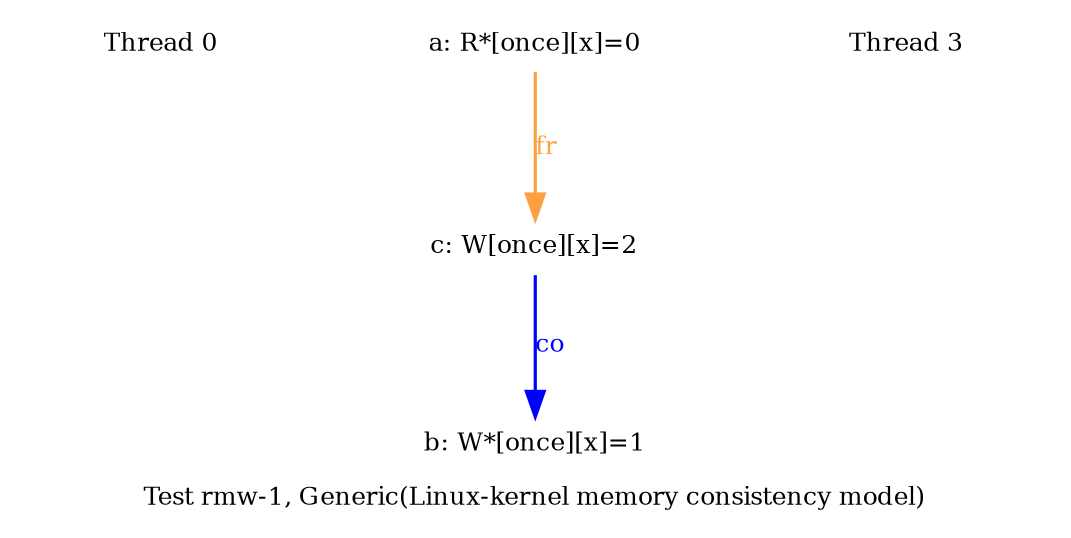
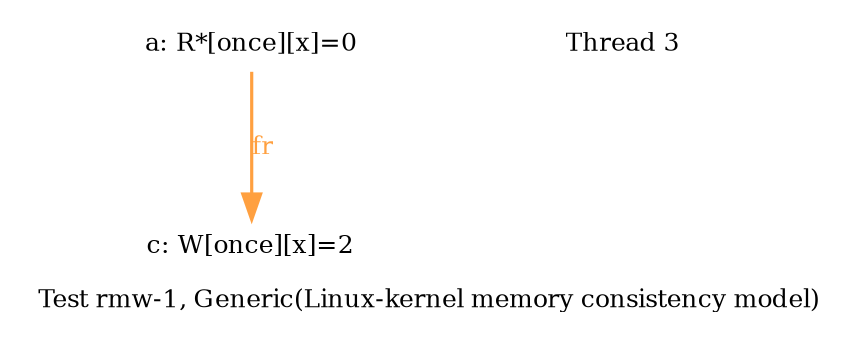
(162, 45) -> none
(535, 444) -> none
